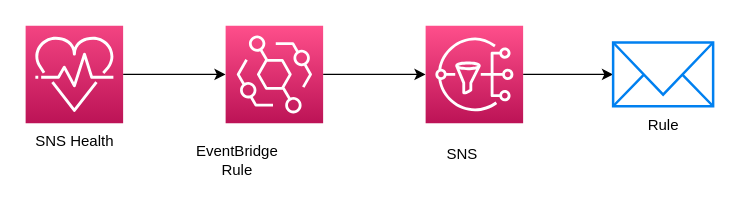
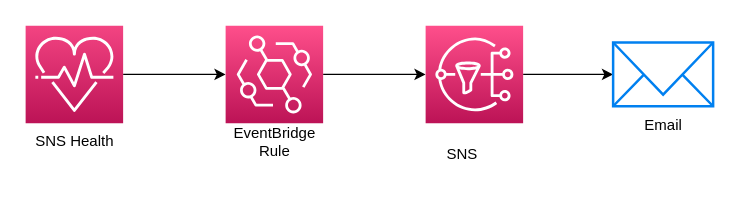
(664, 126) -> (664, 126)
(237, 161) -> (274, 142)
